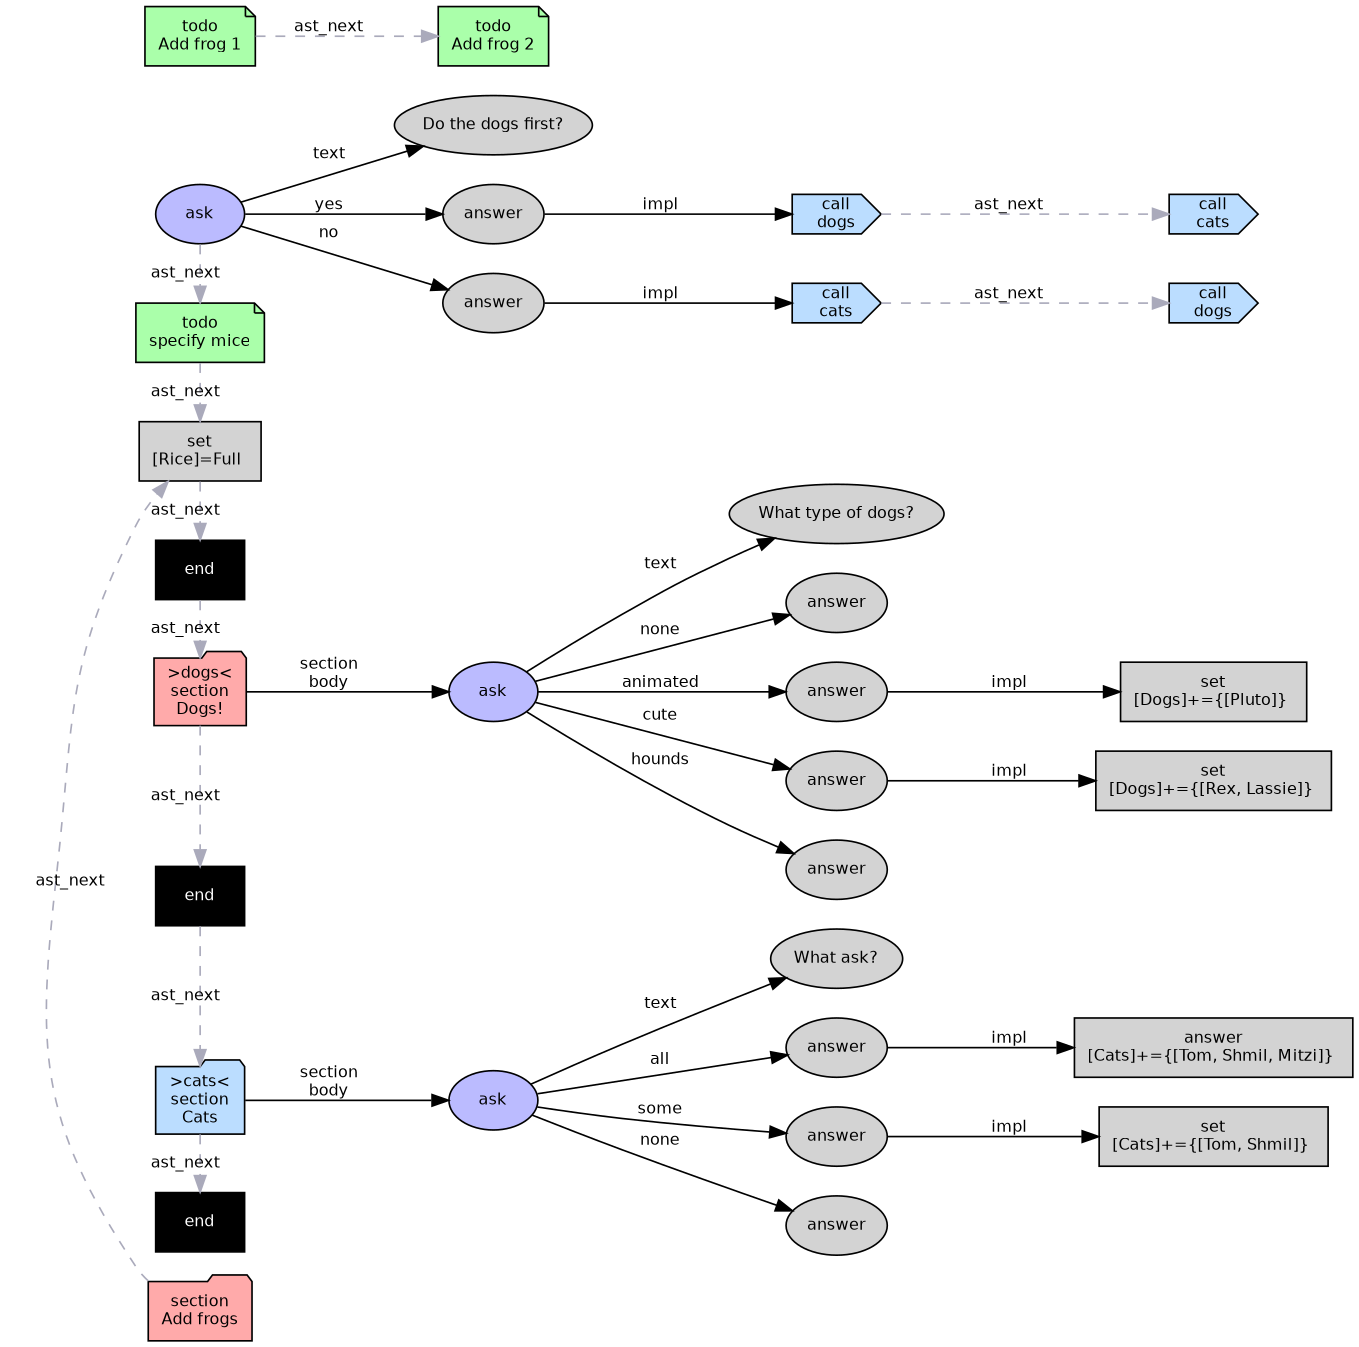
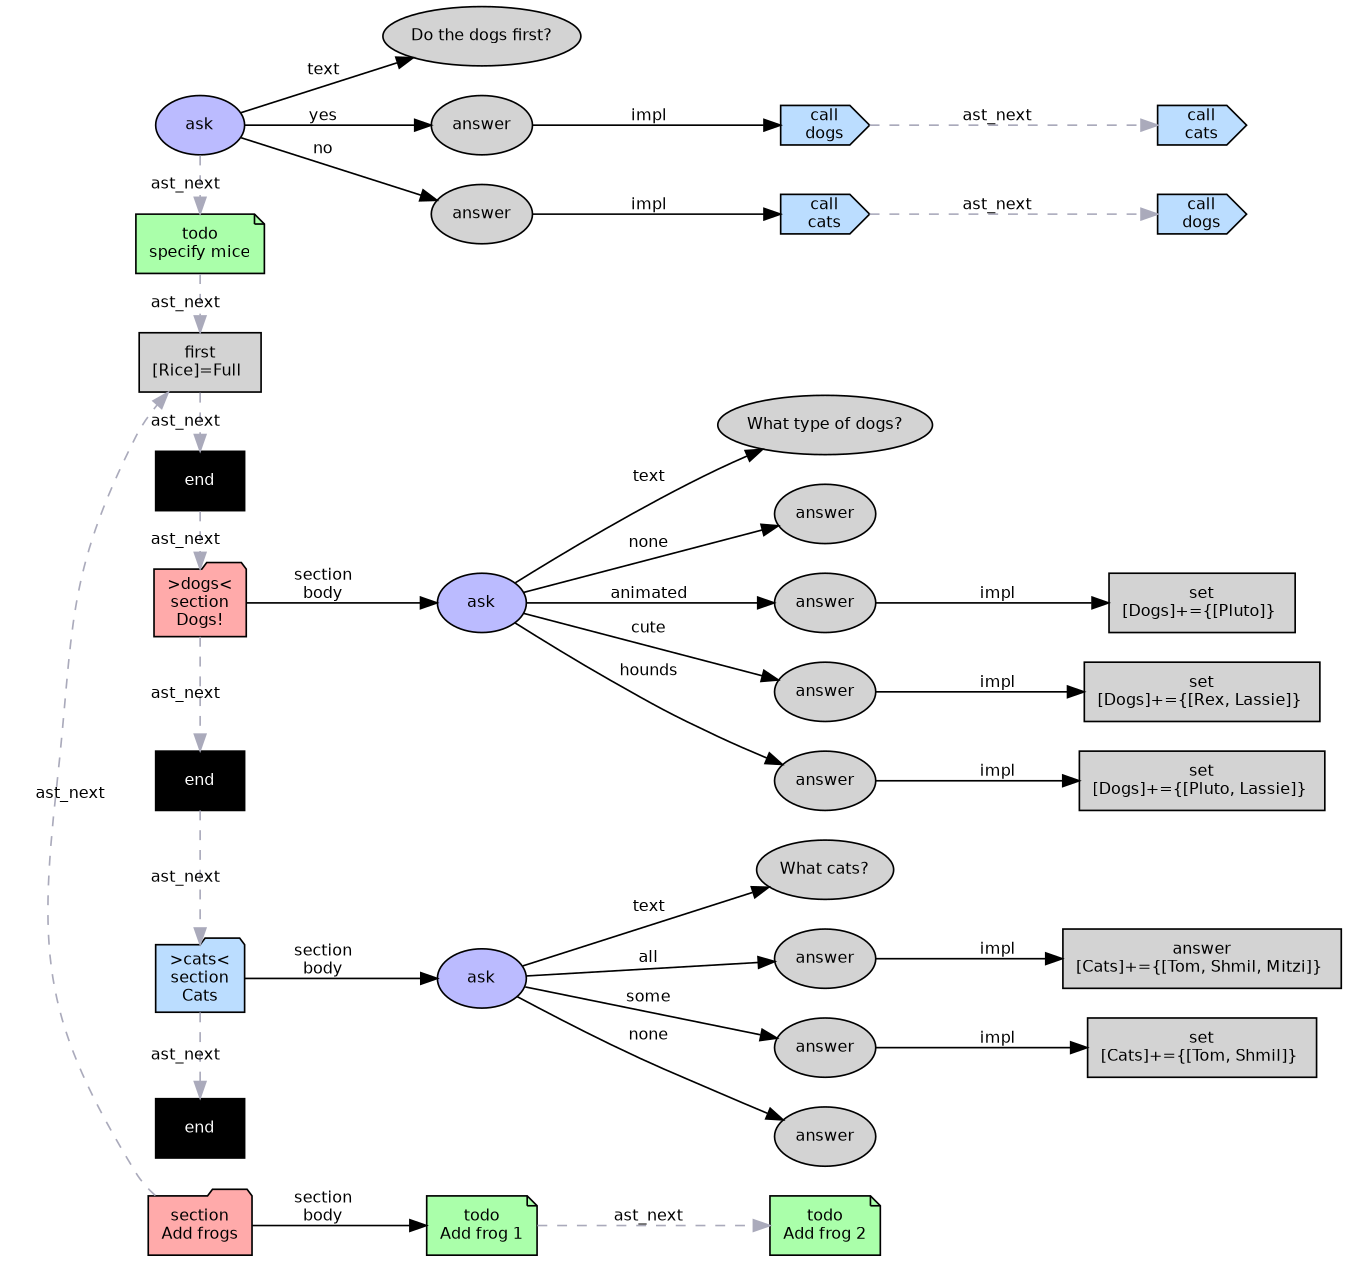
(200, 451) -> (200, 362)
none -> (1202, 781)
(837, 959) -> (825, 870)
none -> (331, 1226)
